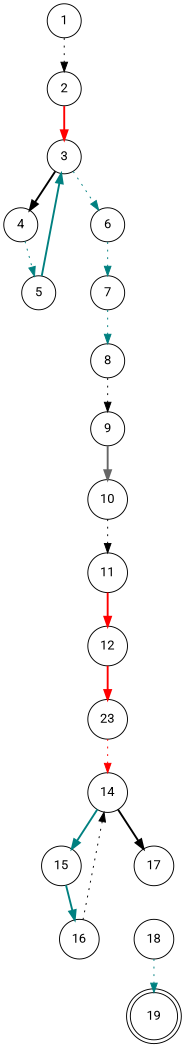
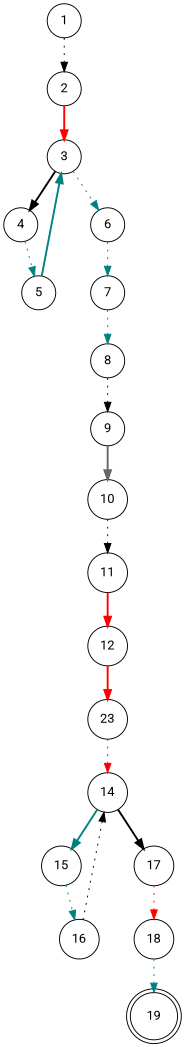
(69, 898) -> (69, 898)
none -> (154, 898)
